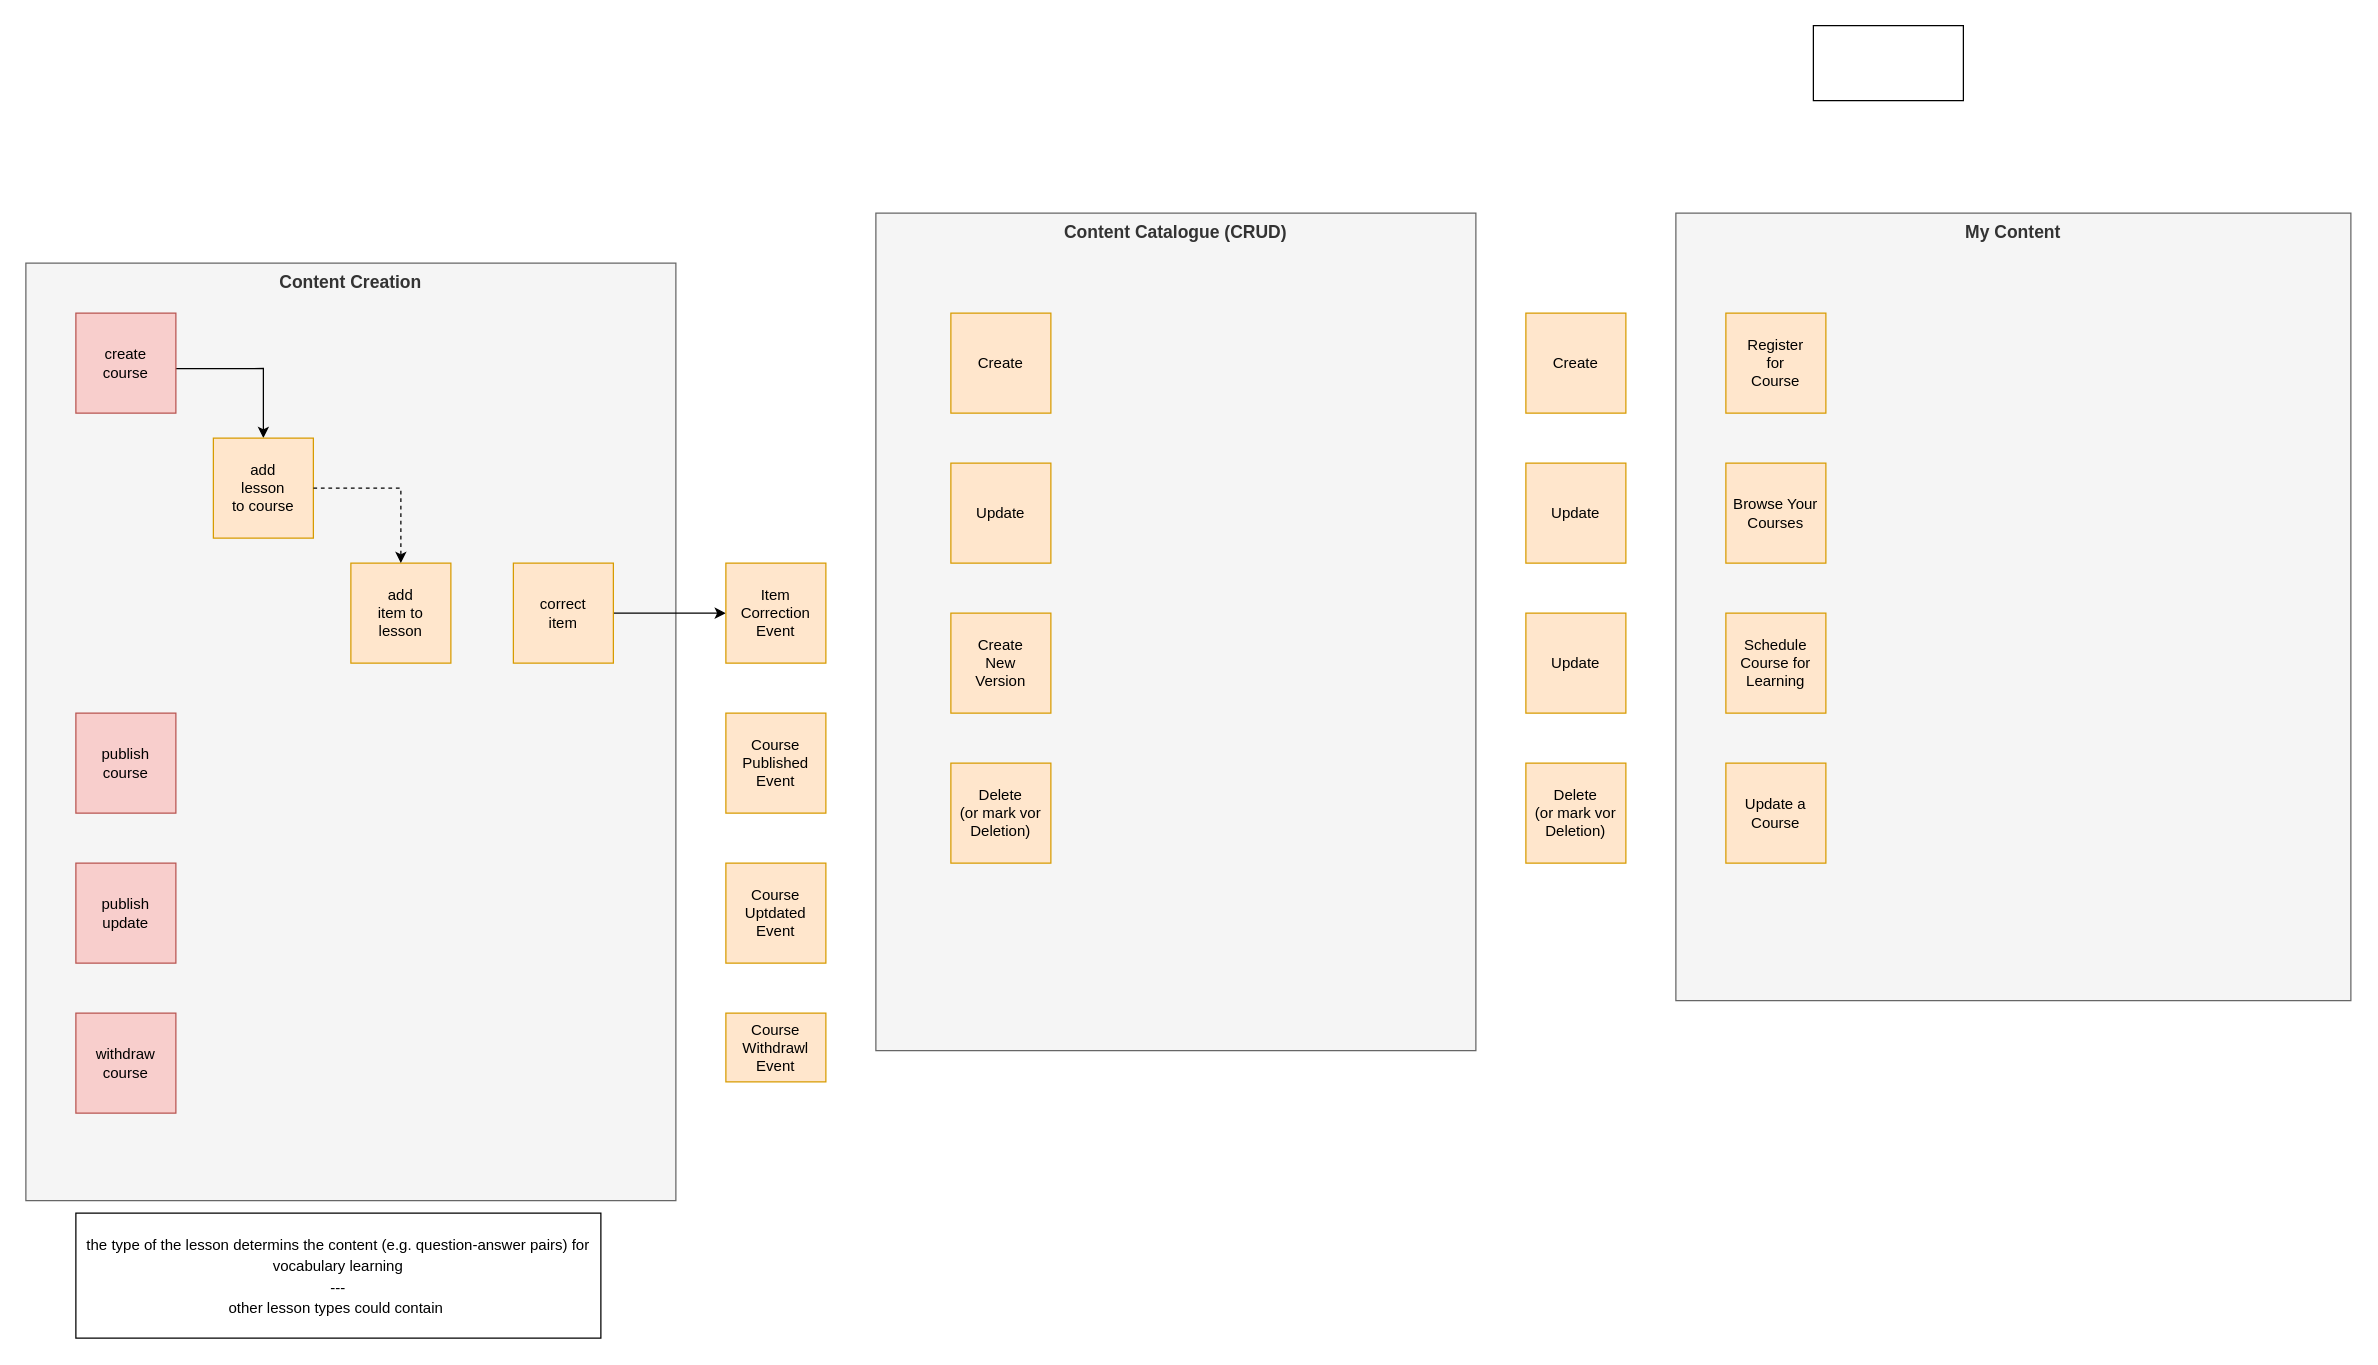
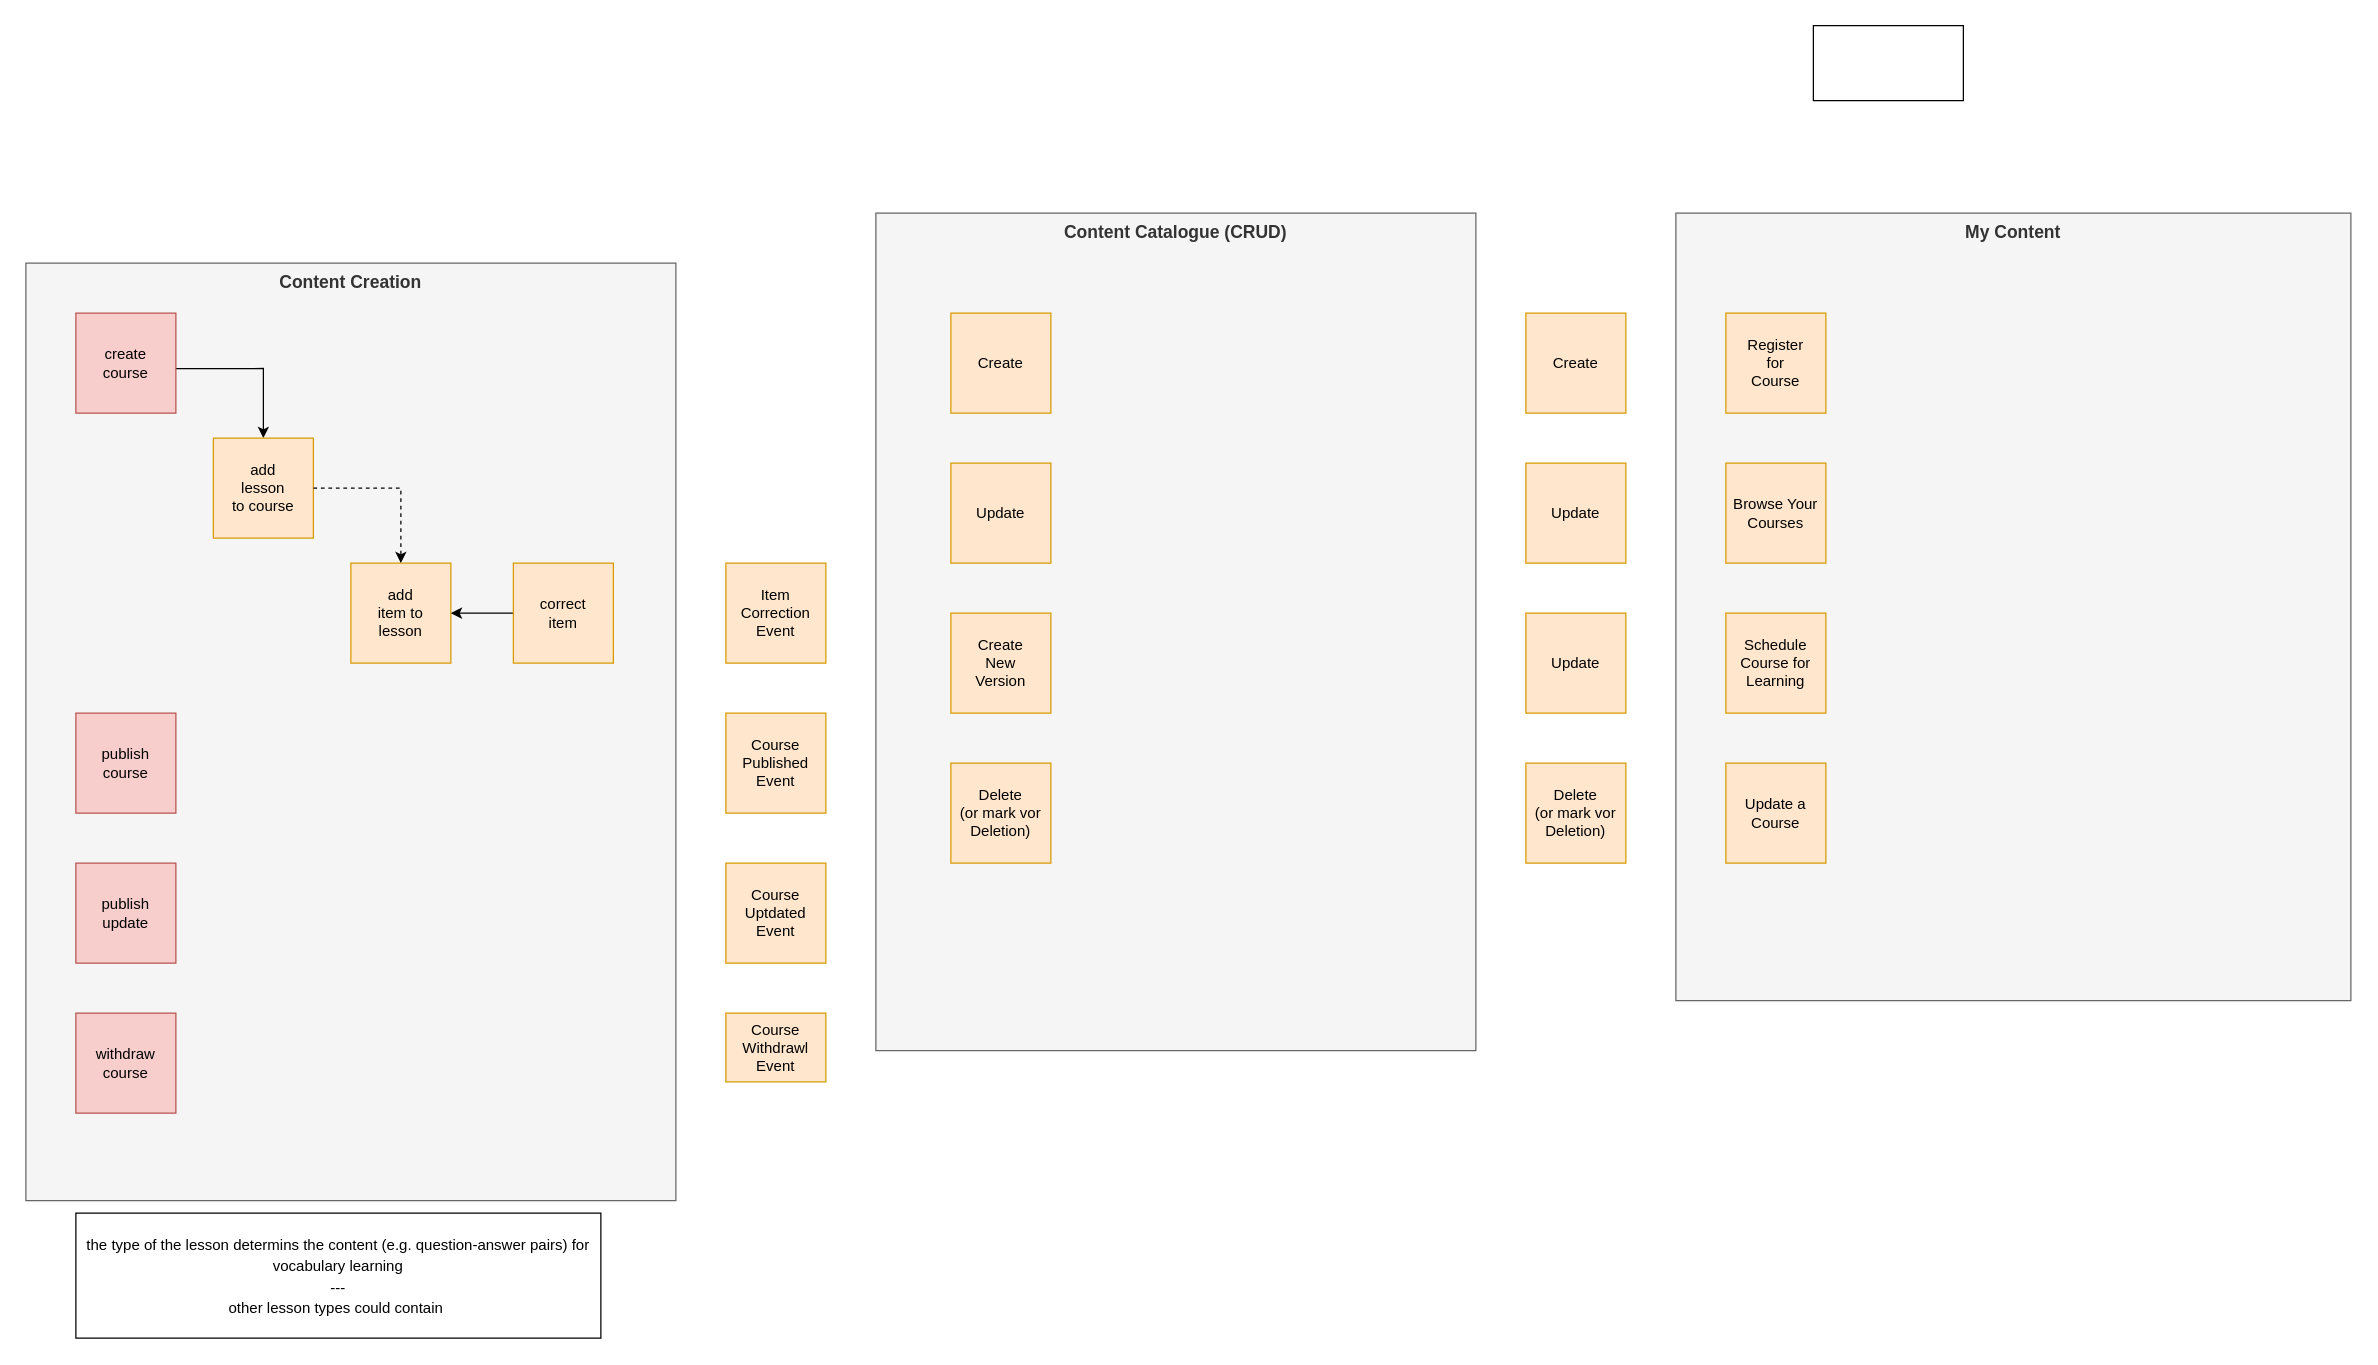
(665, 613) -> (486, 613)
